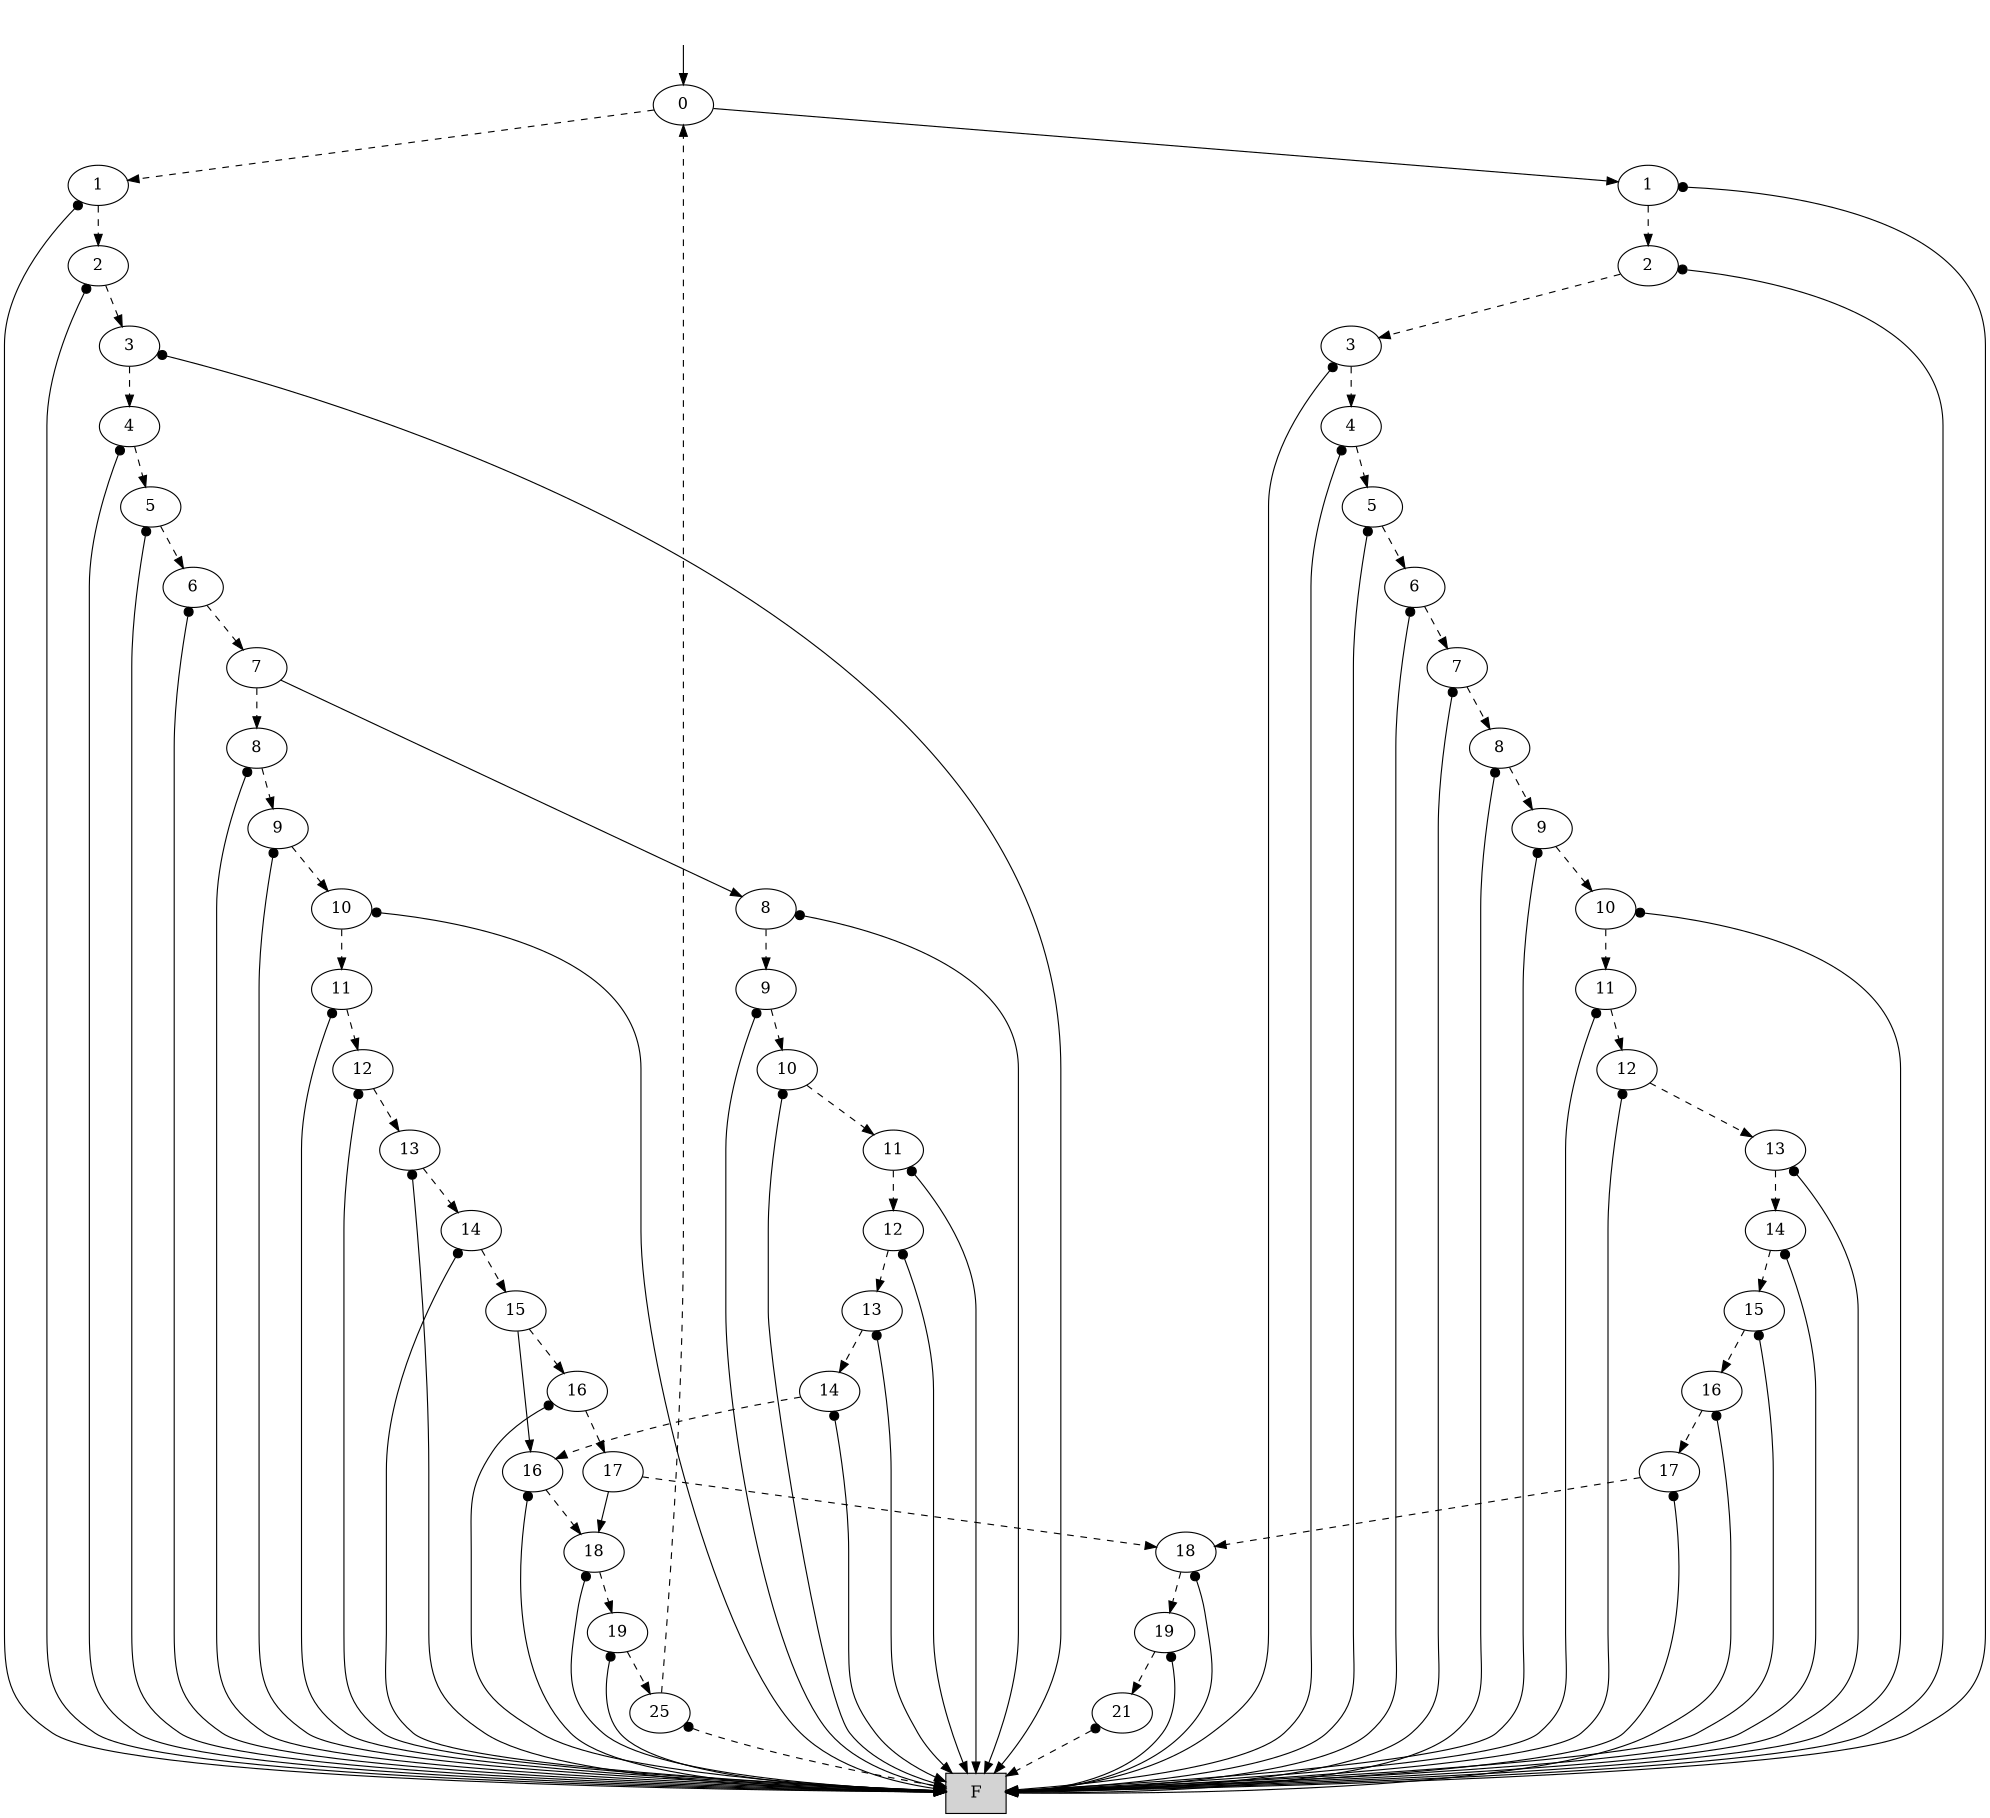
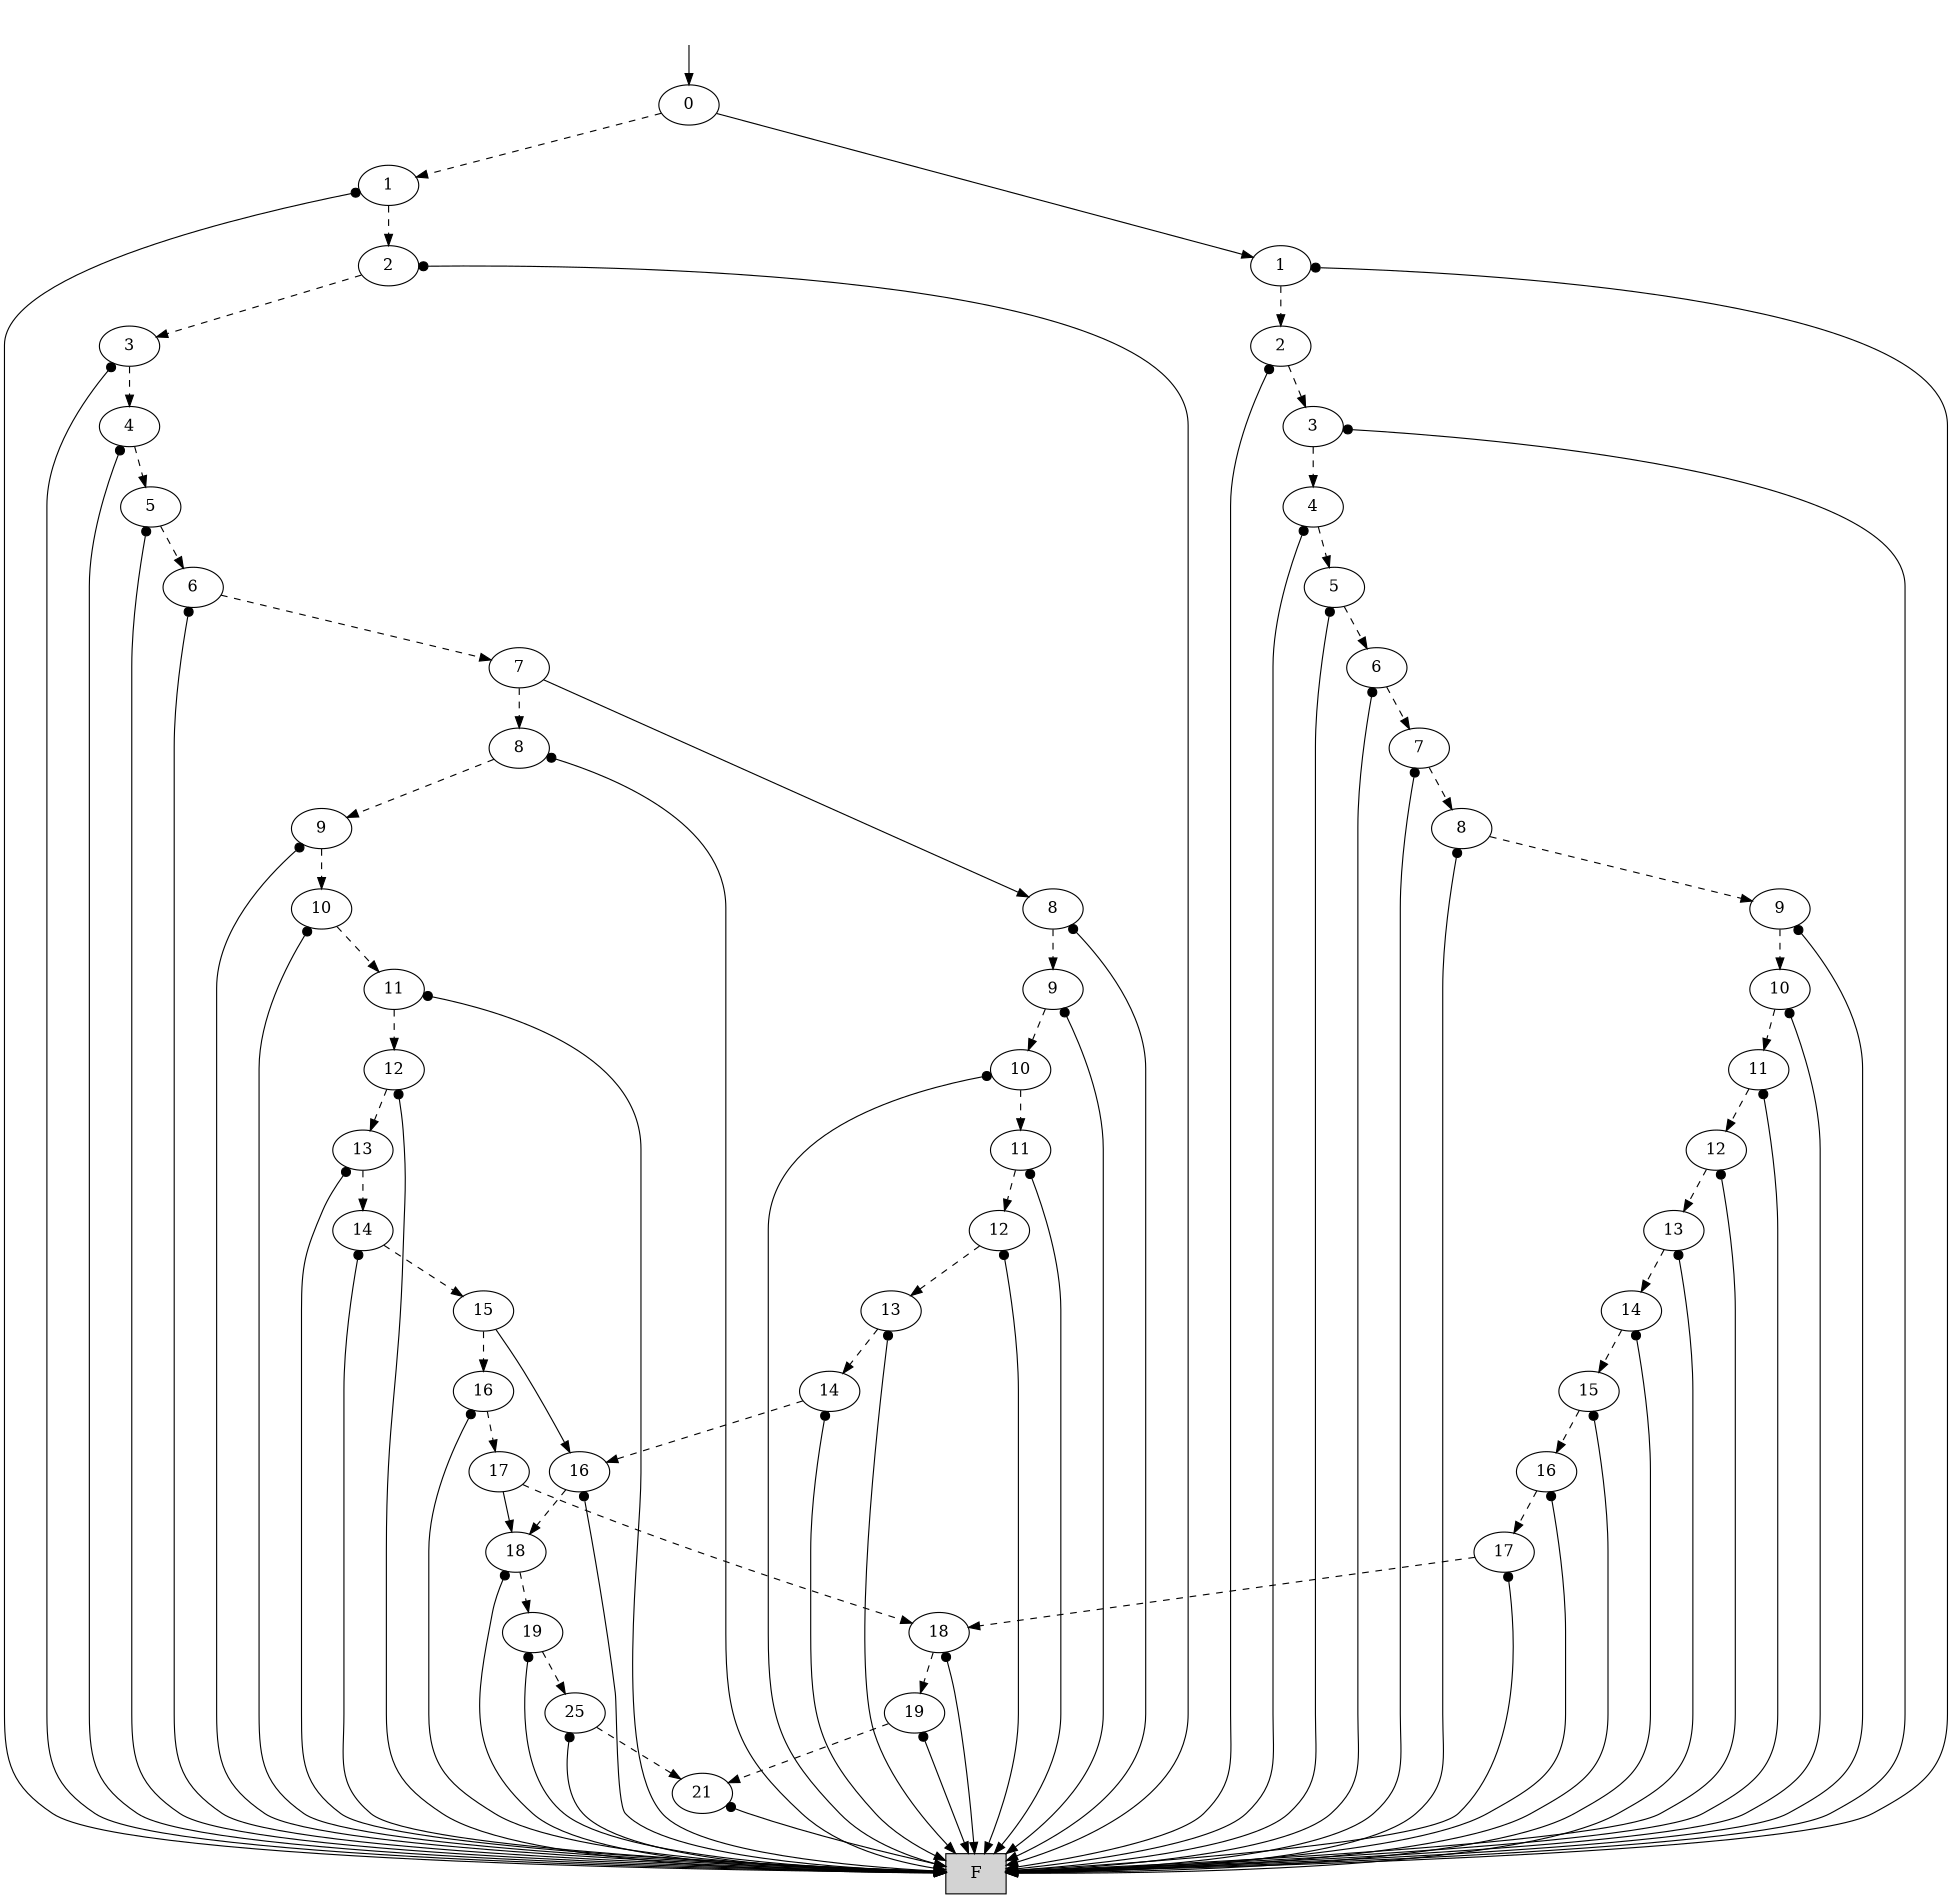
(683, 915) -> (630, 1748)
(1054, 1751) -> (814, 1834)
(813, 1761) -> (717, 1858)
